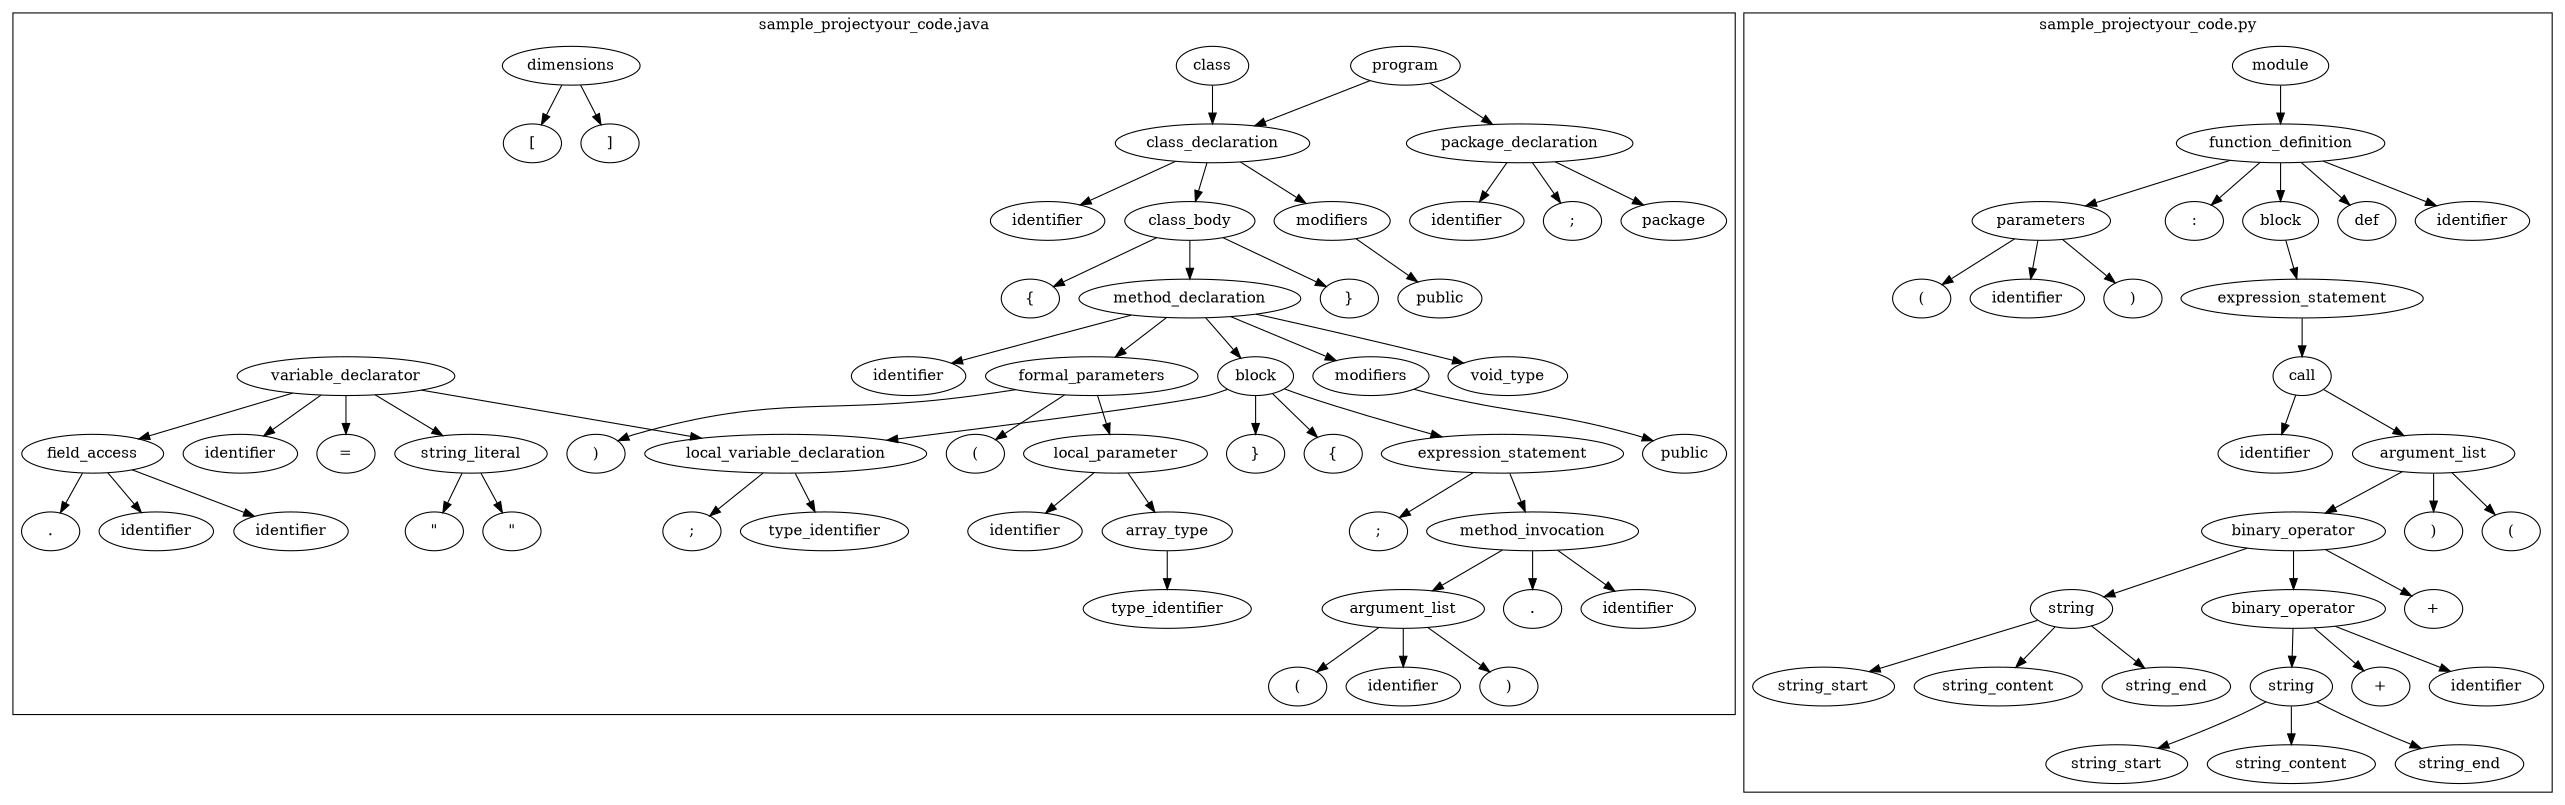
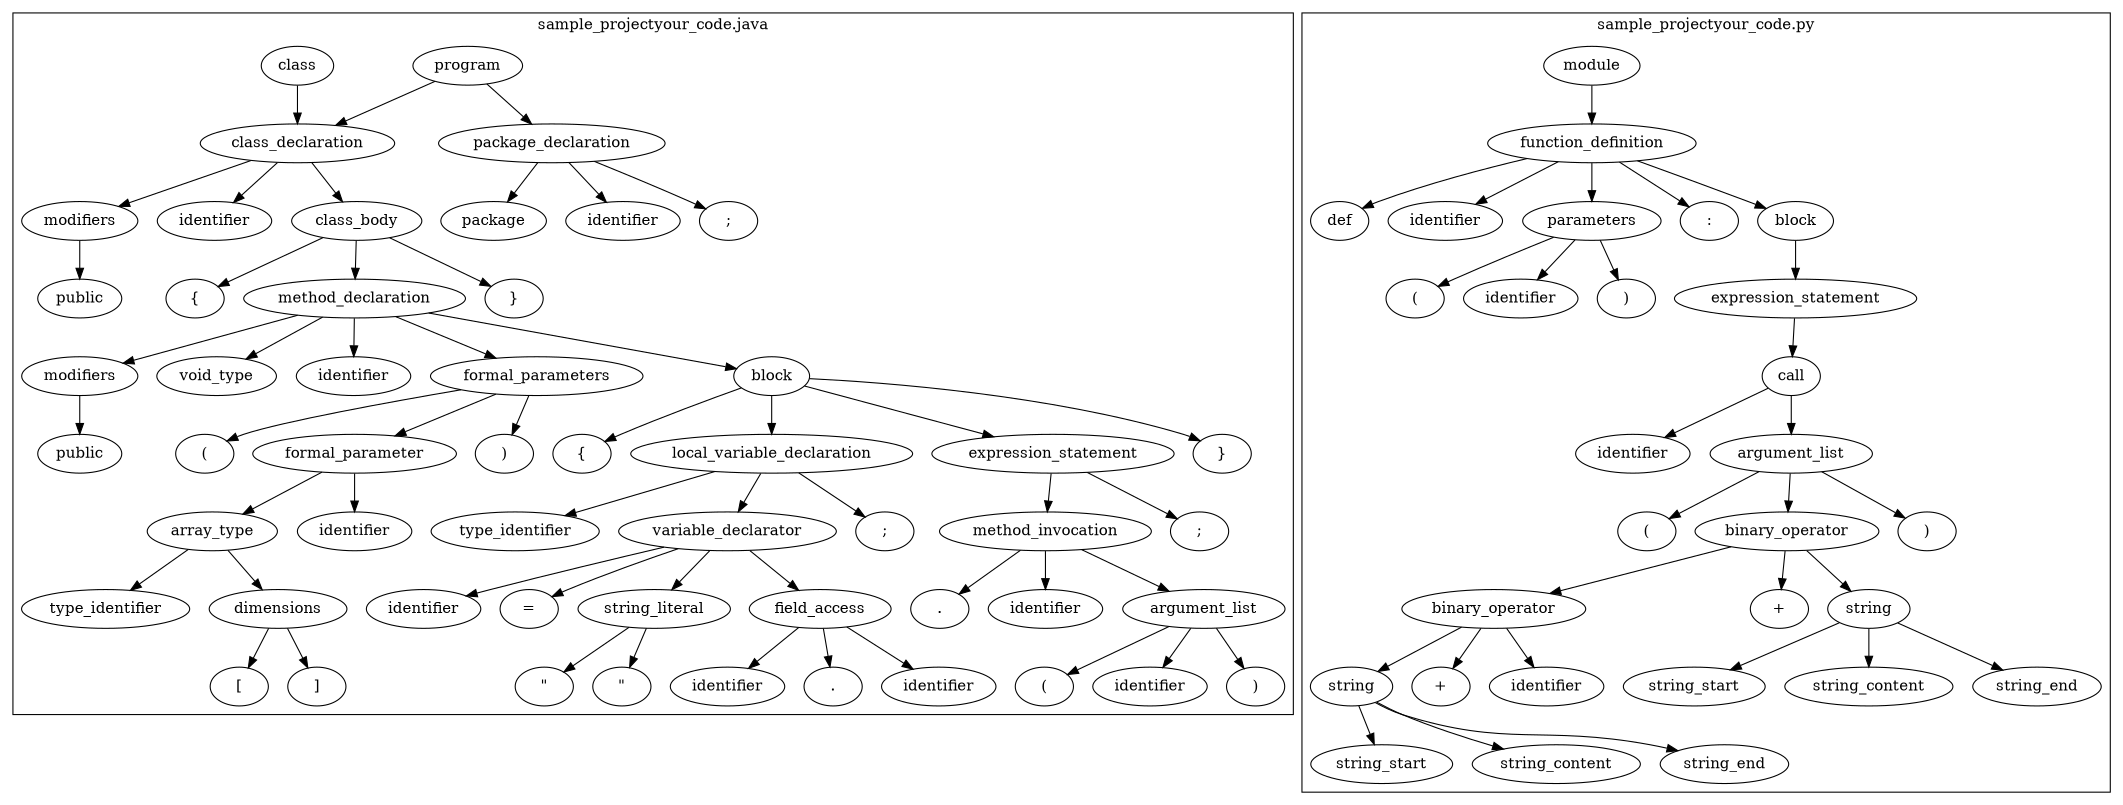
(556, 413) -> (752, 488)
(1116, 454) -> (355, 454)
none -> (241, 566)
